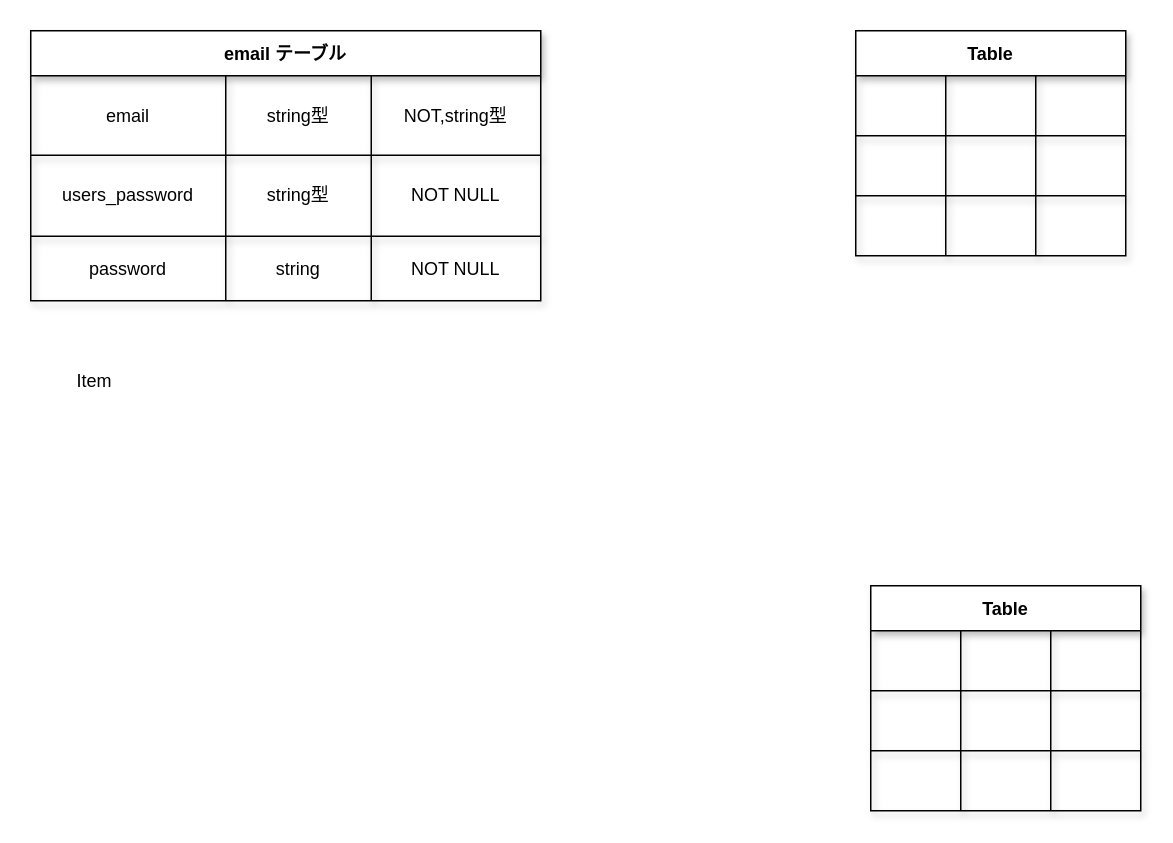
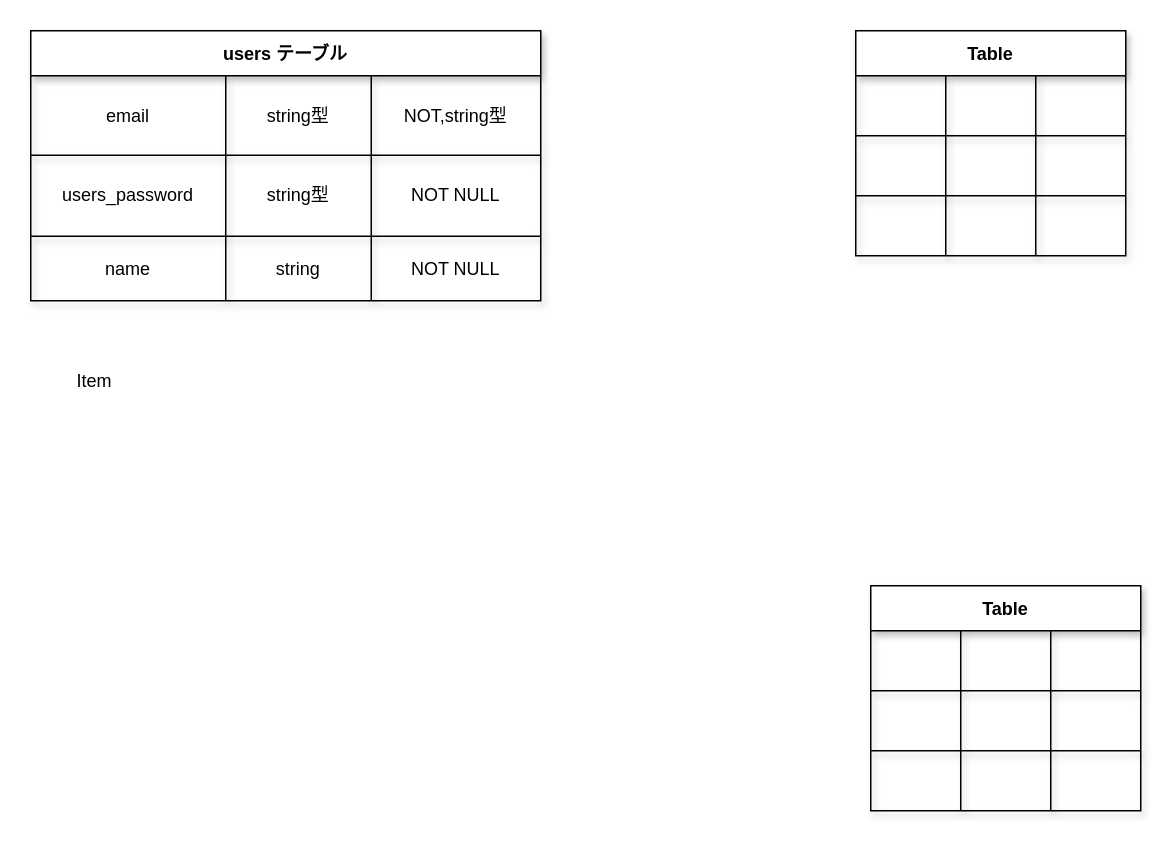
(285, 54) -> (285, 54)
(128, 269) -> (128, 269)
